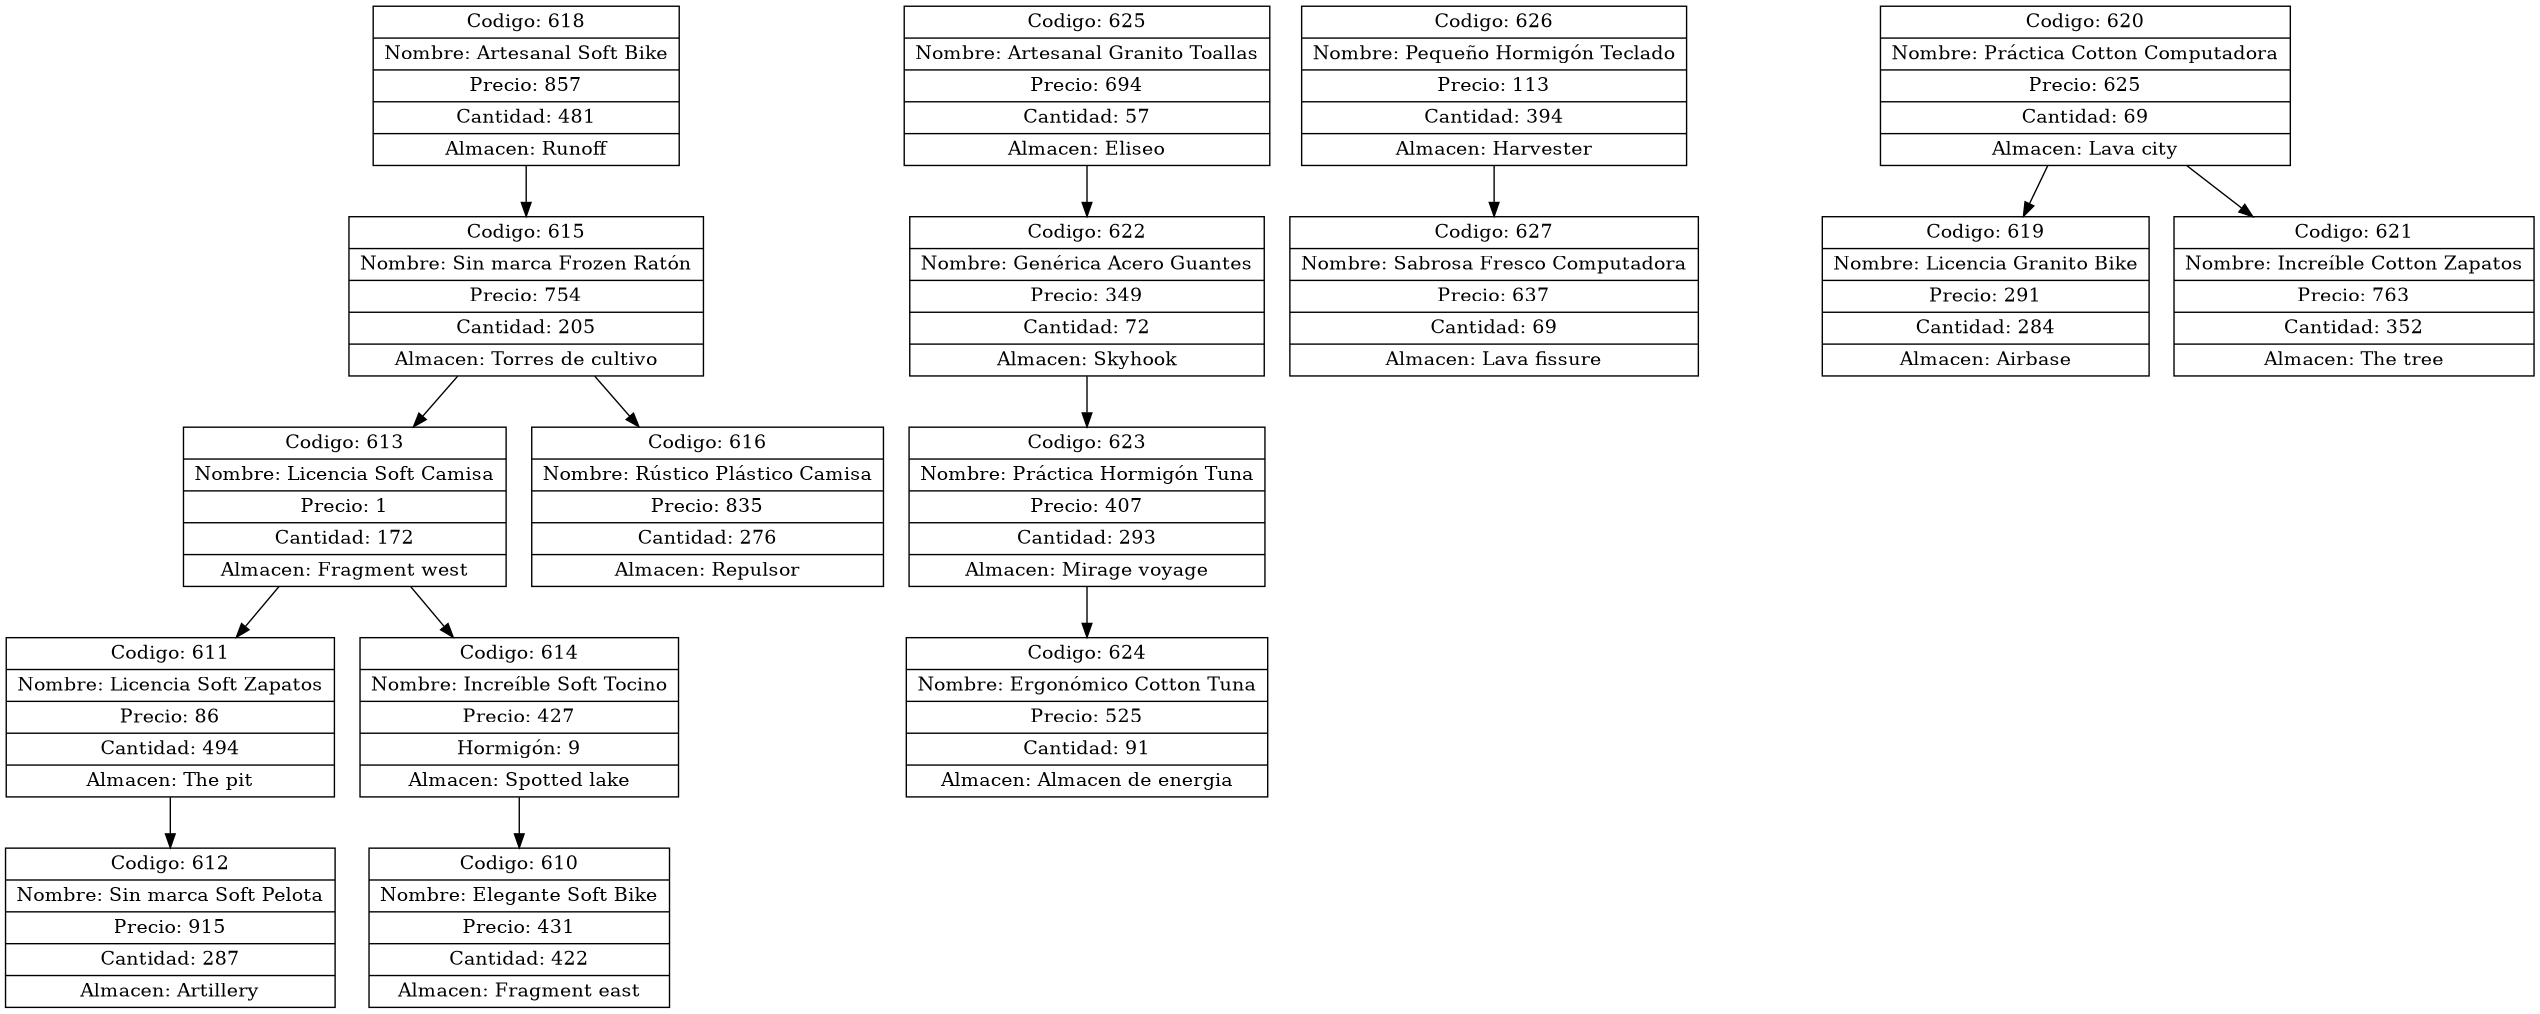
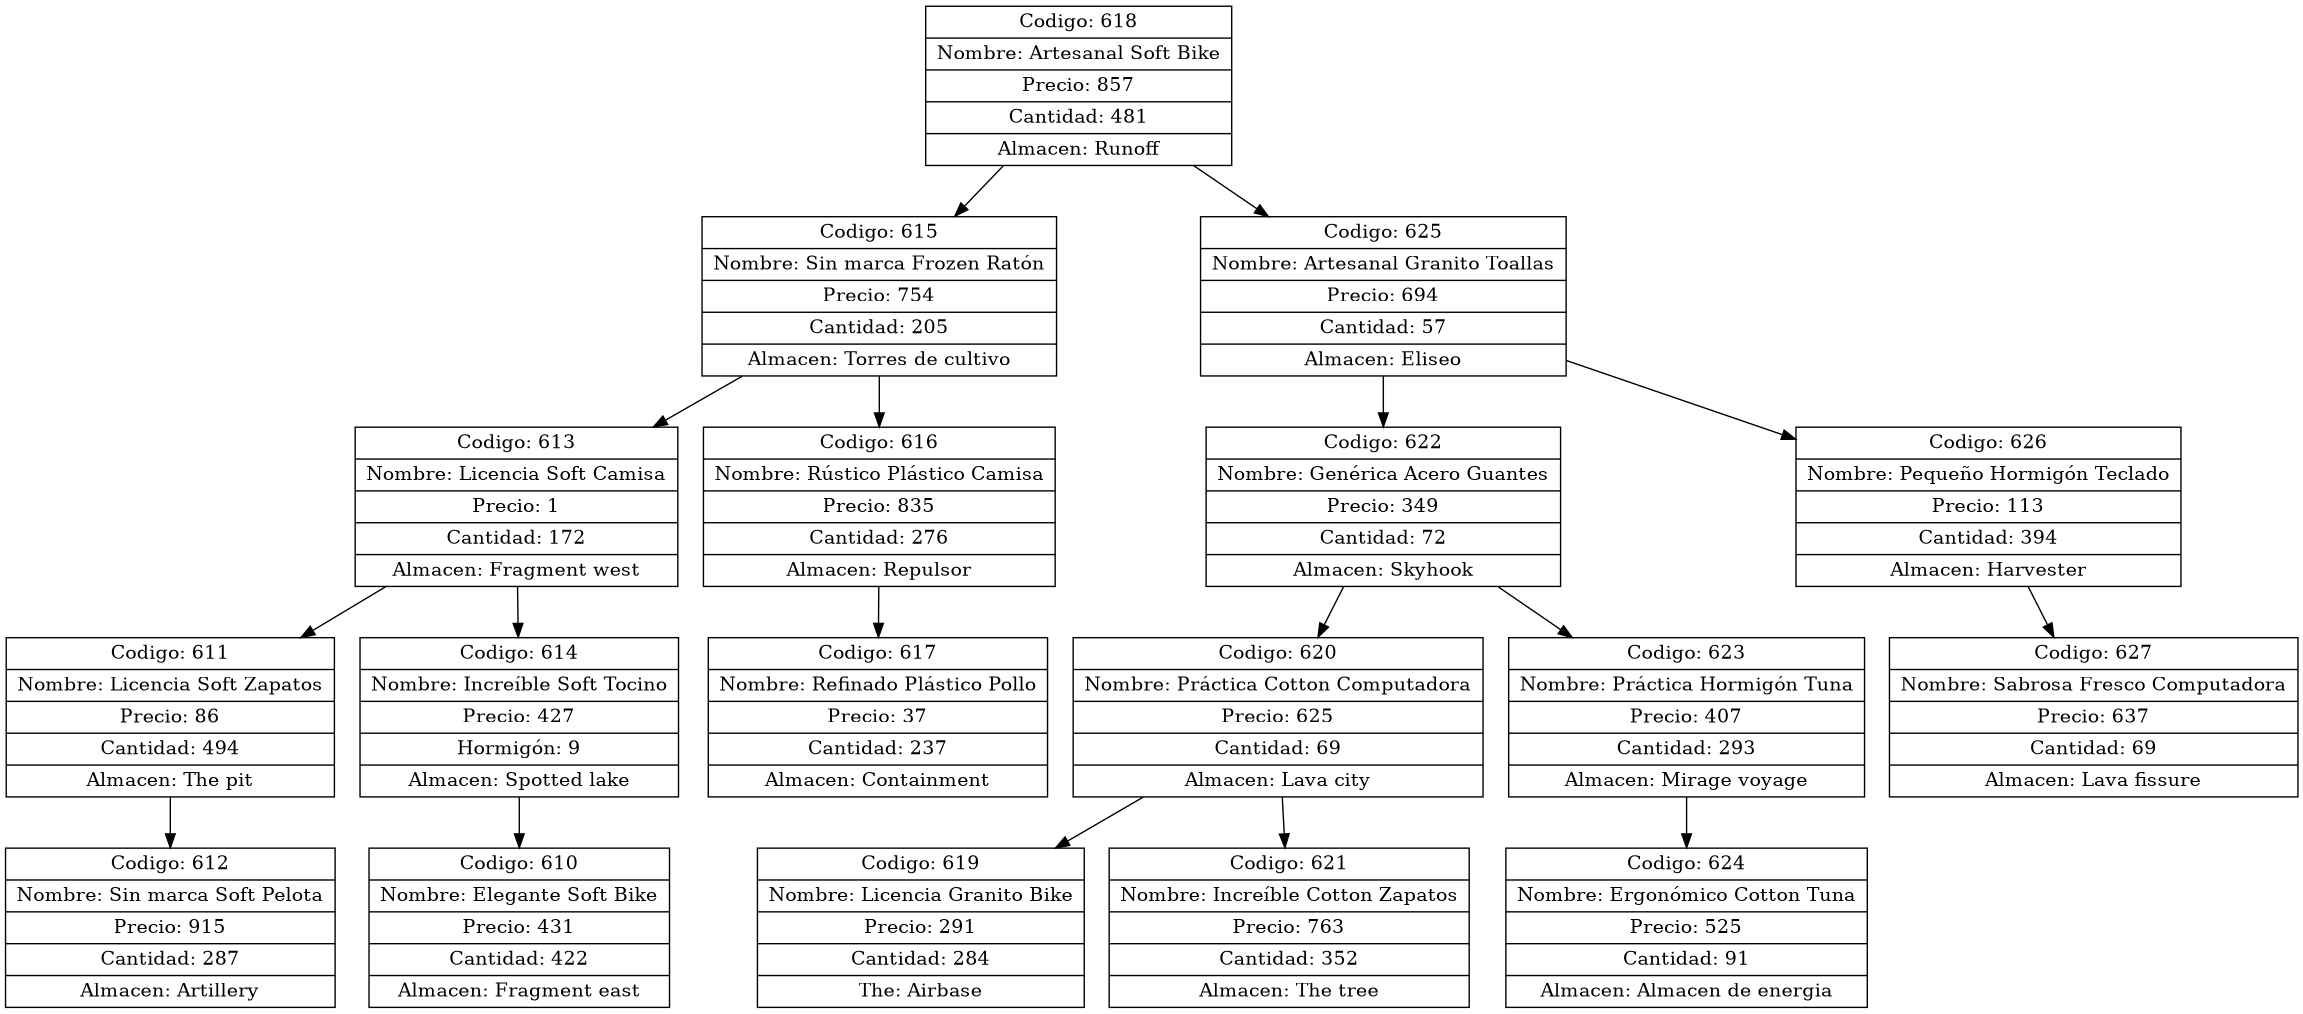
none -> (1225, 187)
(1986, 359) -> (921, 991)
none -> (1674, 398)
none -> (1334, 606)
none -> (878, 717)
